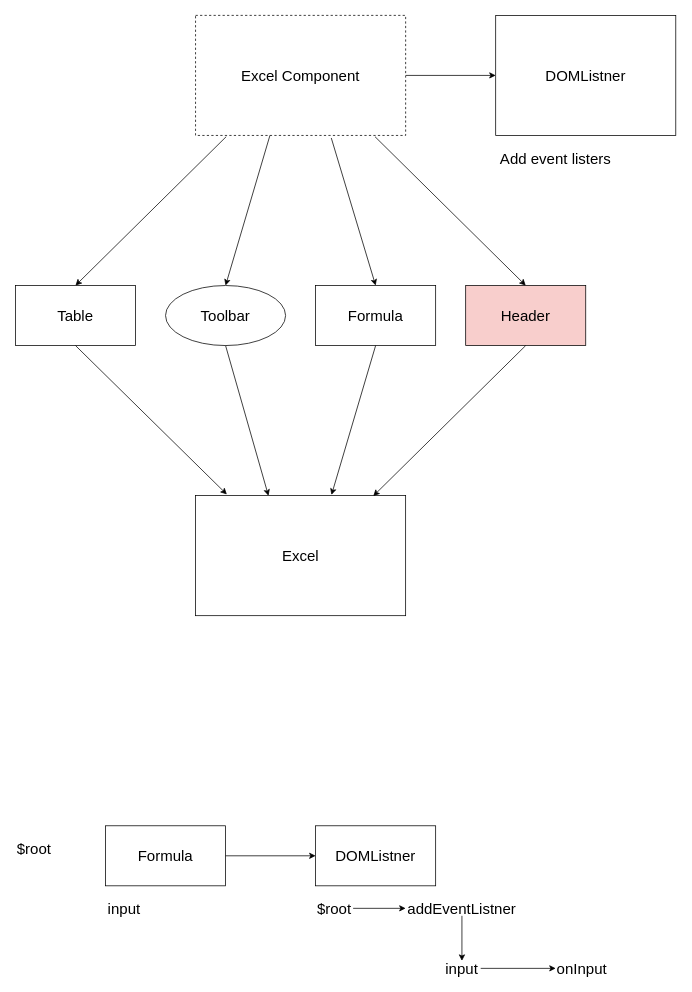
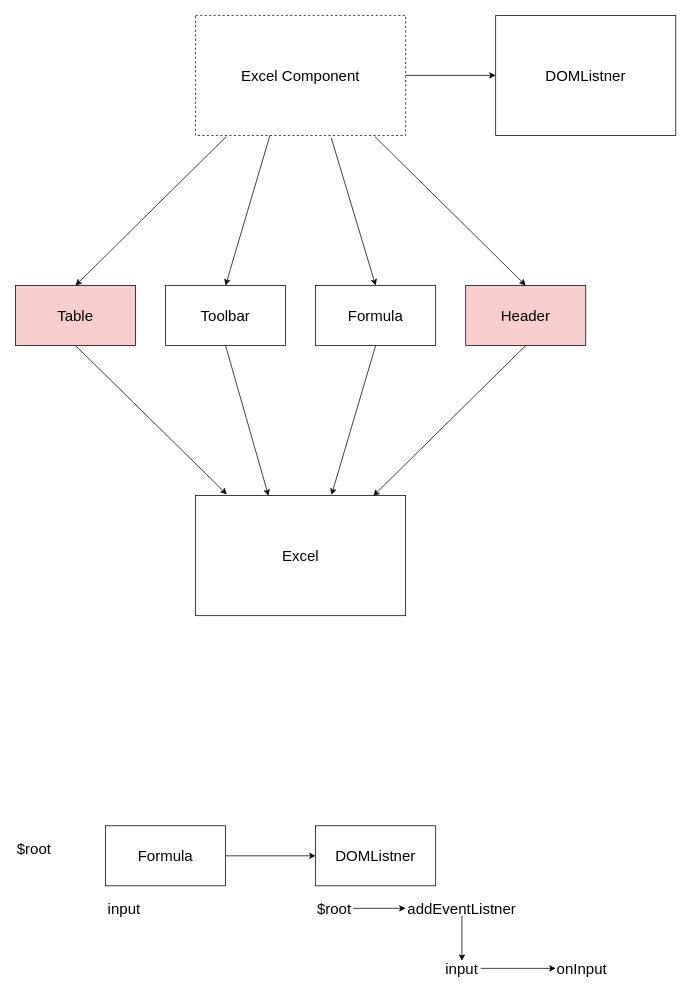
(555, 158) -> none
(75, 315) -> (75, 315)
(225, 315) -> (225, 315)
